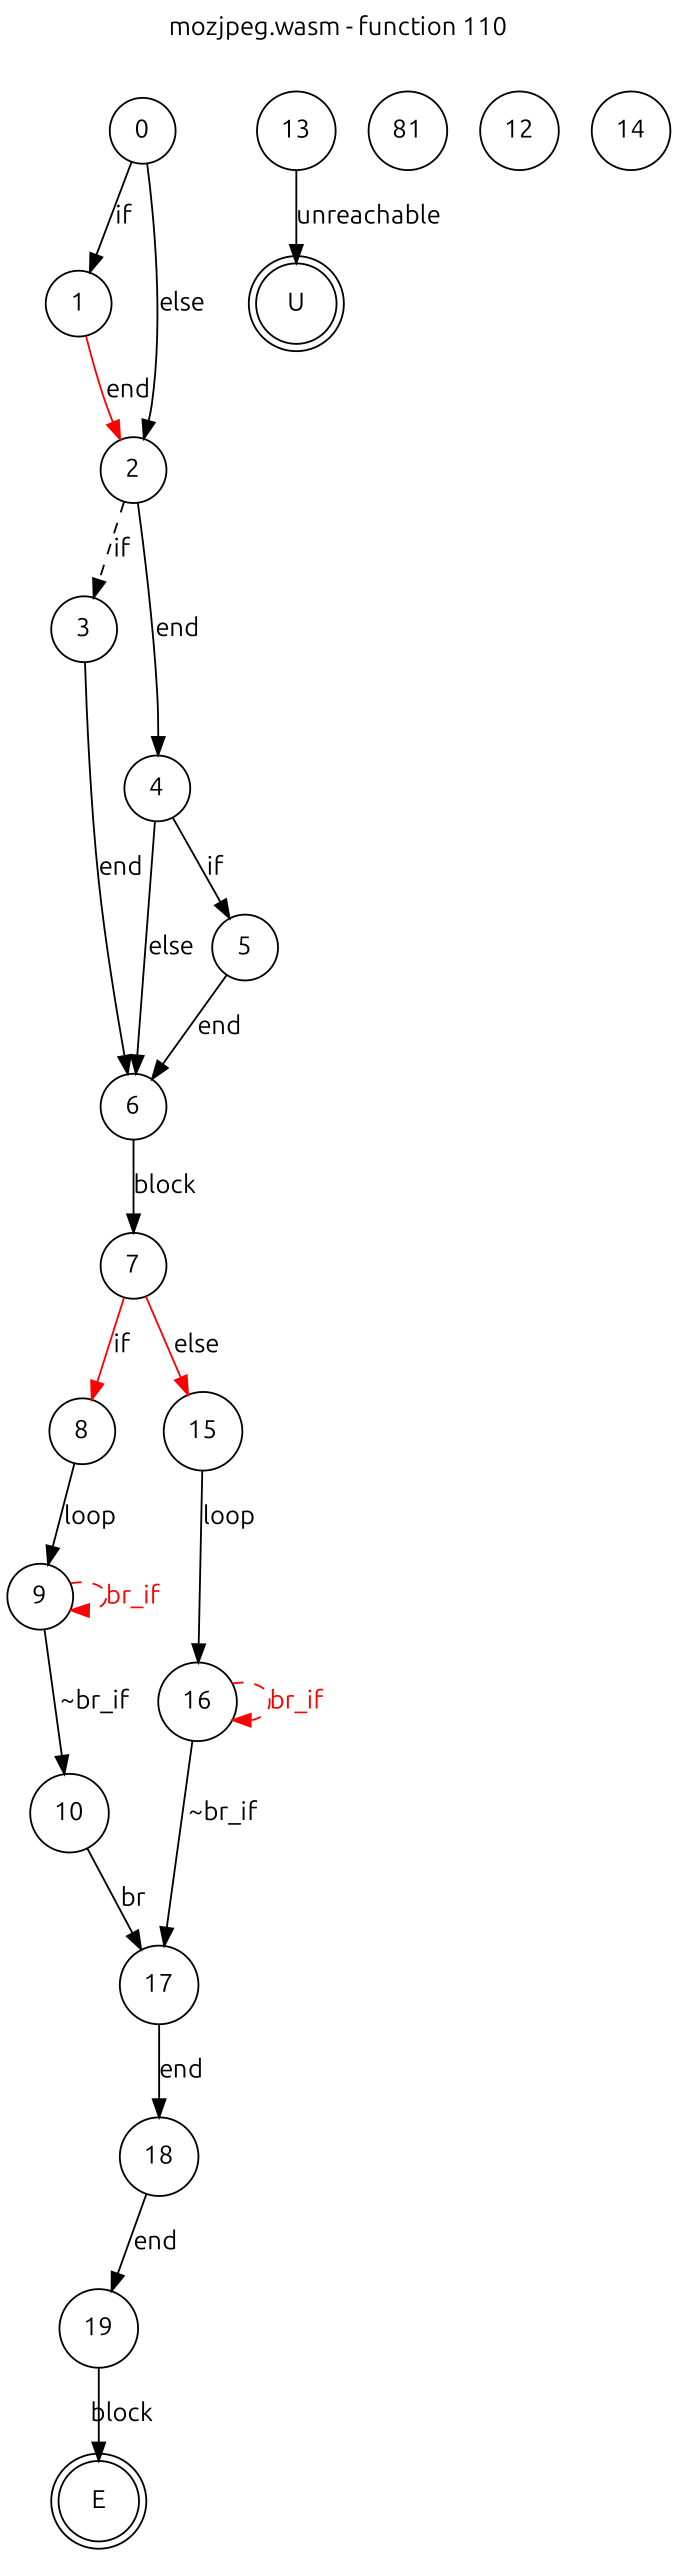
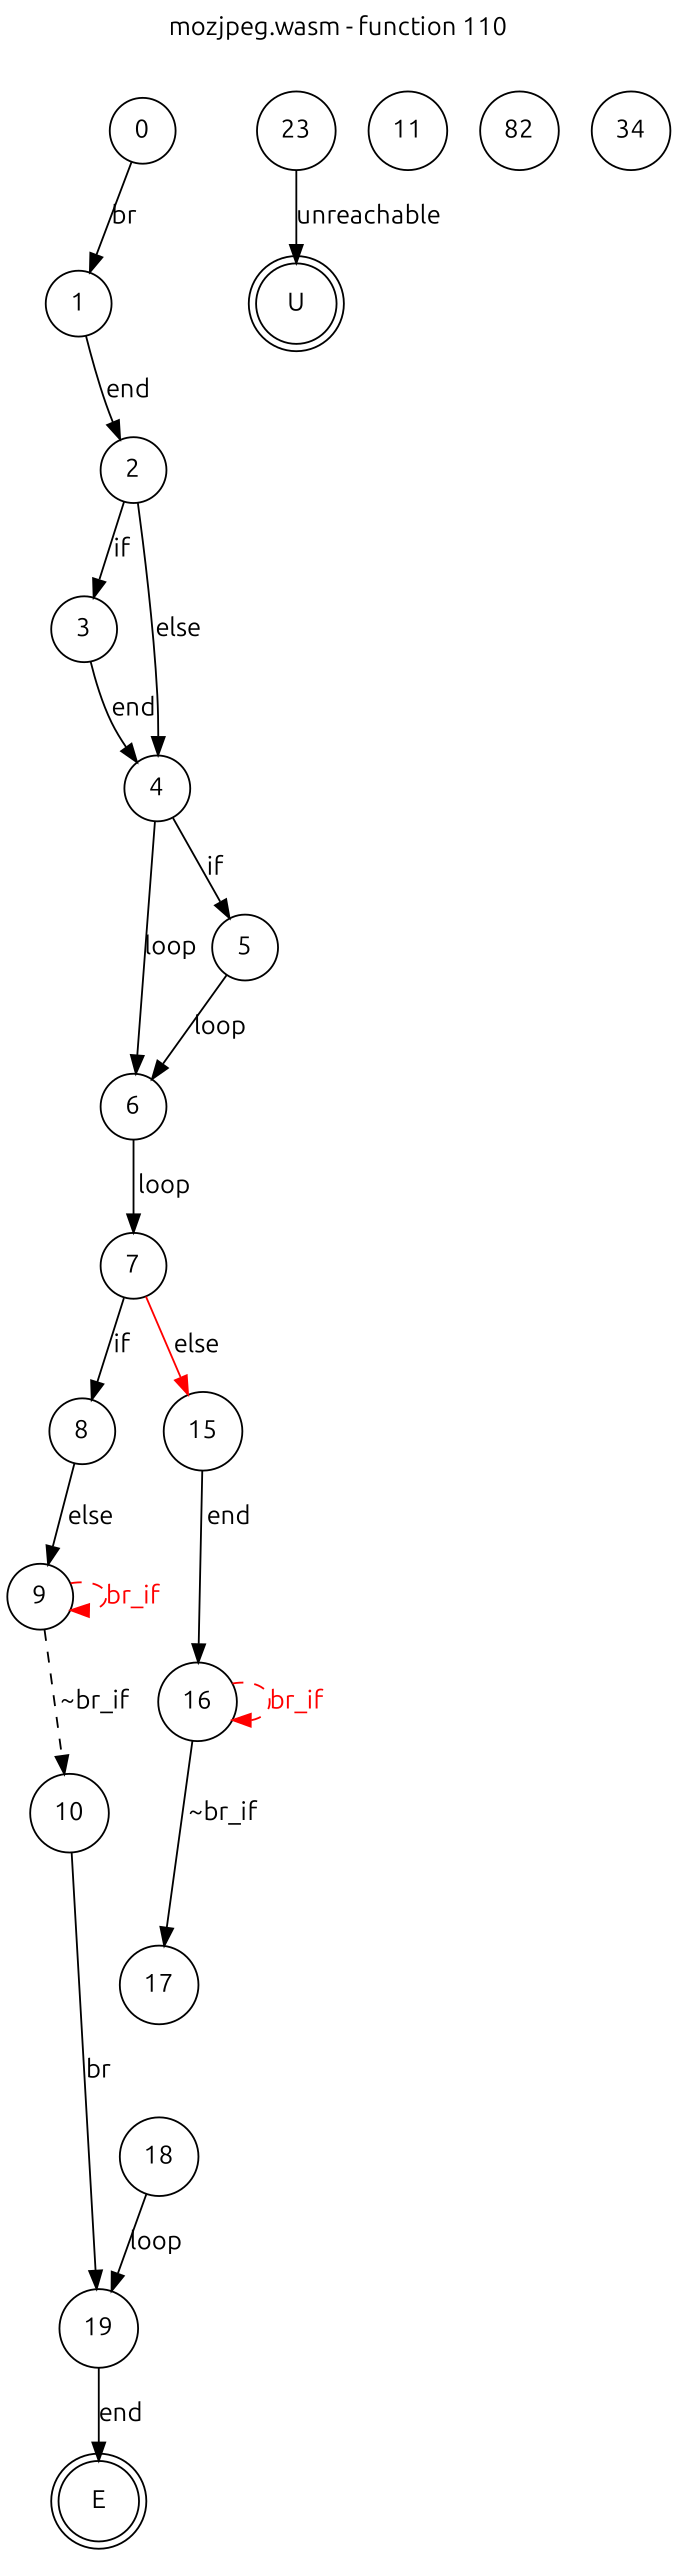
(296, 131) -> (296, 131)
(408, 131) -> (408, 131)
(519, 131) -> (519, 131)
(631, 131) -> (631, 131)
(124, 217) -> (124, 217)
(157, 292) -> none
(98, 380) -> (98, 380)
(112, 541) -> (112, 541)
(178, 629) -> (178, 629)
(97, 860) -> (104, 706)
(171, 948) -> (171, 948)
(220, 1027) -> (220, 1027)
(165, 1186) -> (165, 1186)
(111, 1340) -> (111, 1340)
(91, 1517) -> (91, 1517)
(230, 1517) -> (230, 1517)
(53, 1693) -> (53, 1693)
(110, 1891) -> (84, 2061)
(159, 2062) -> none
(156, 2243) -> (156, 2243)
(122, 2414) -> (122, 2414)
